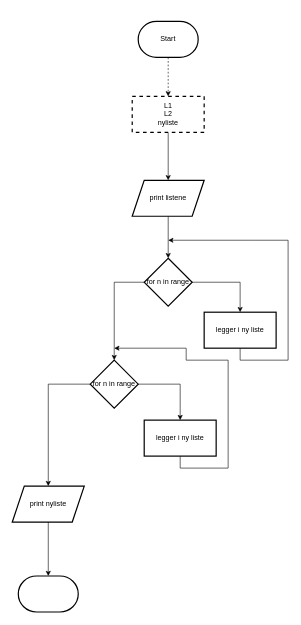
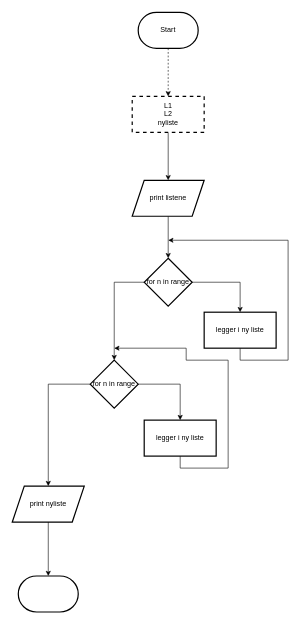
(168, 39) -> (168, 30)
